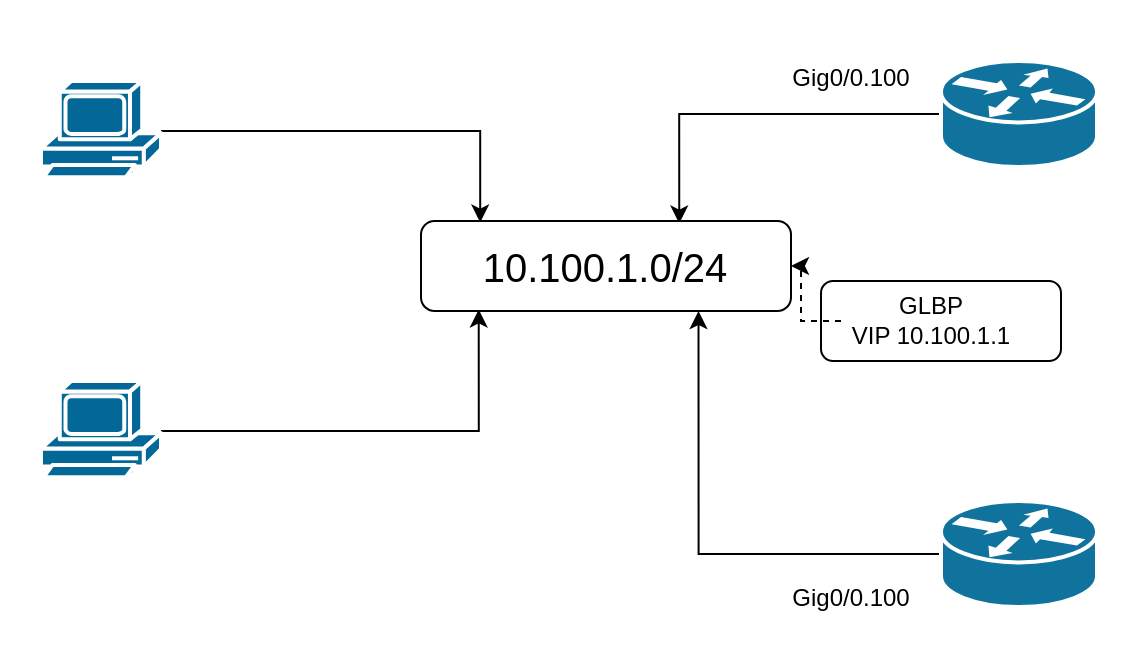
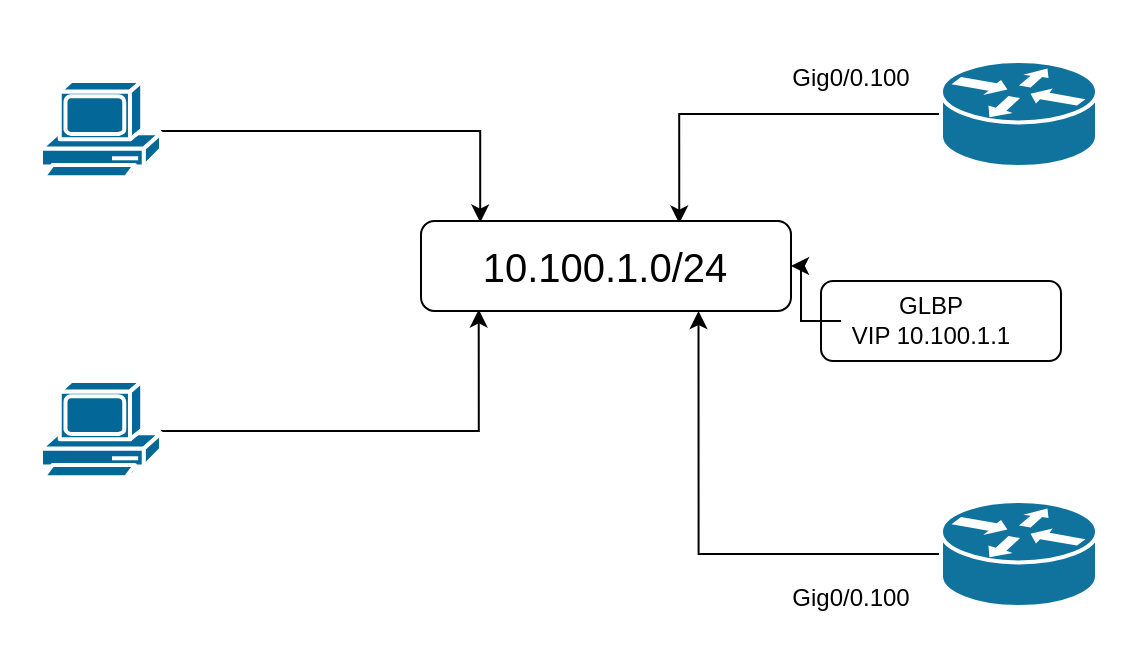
(801, 316) -> (801, 316)
